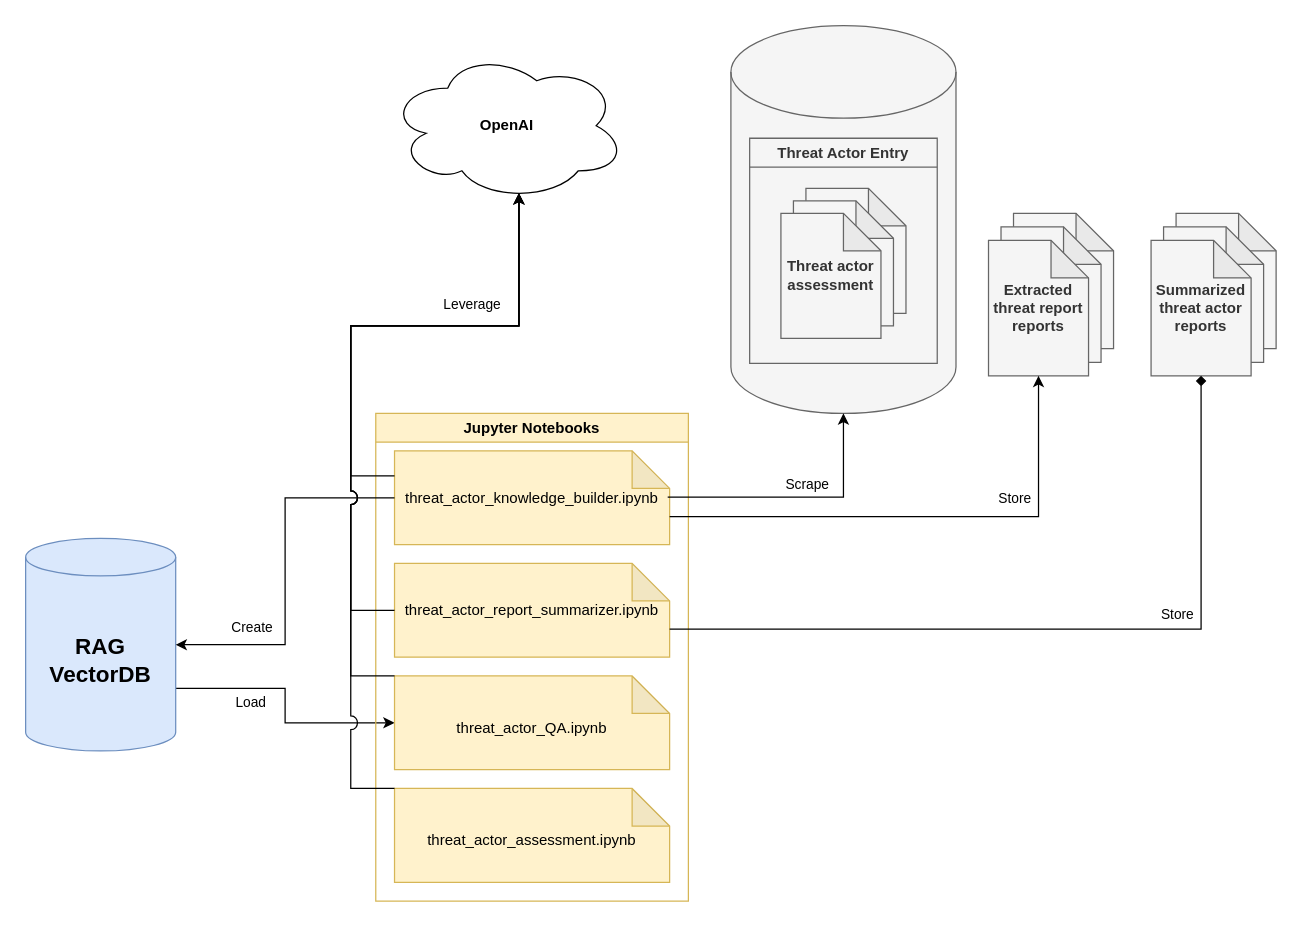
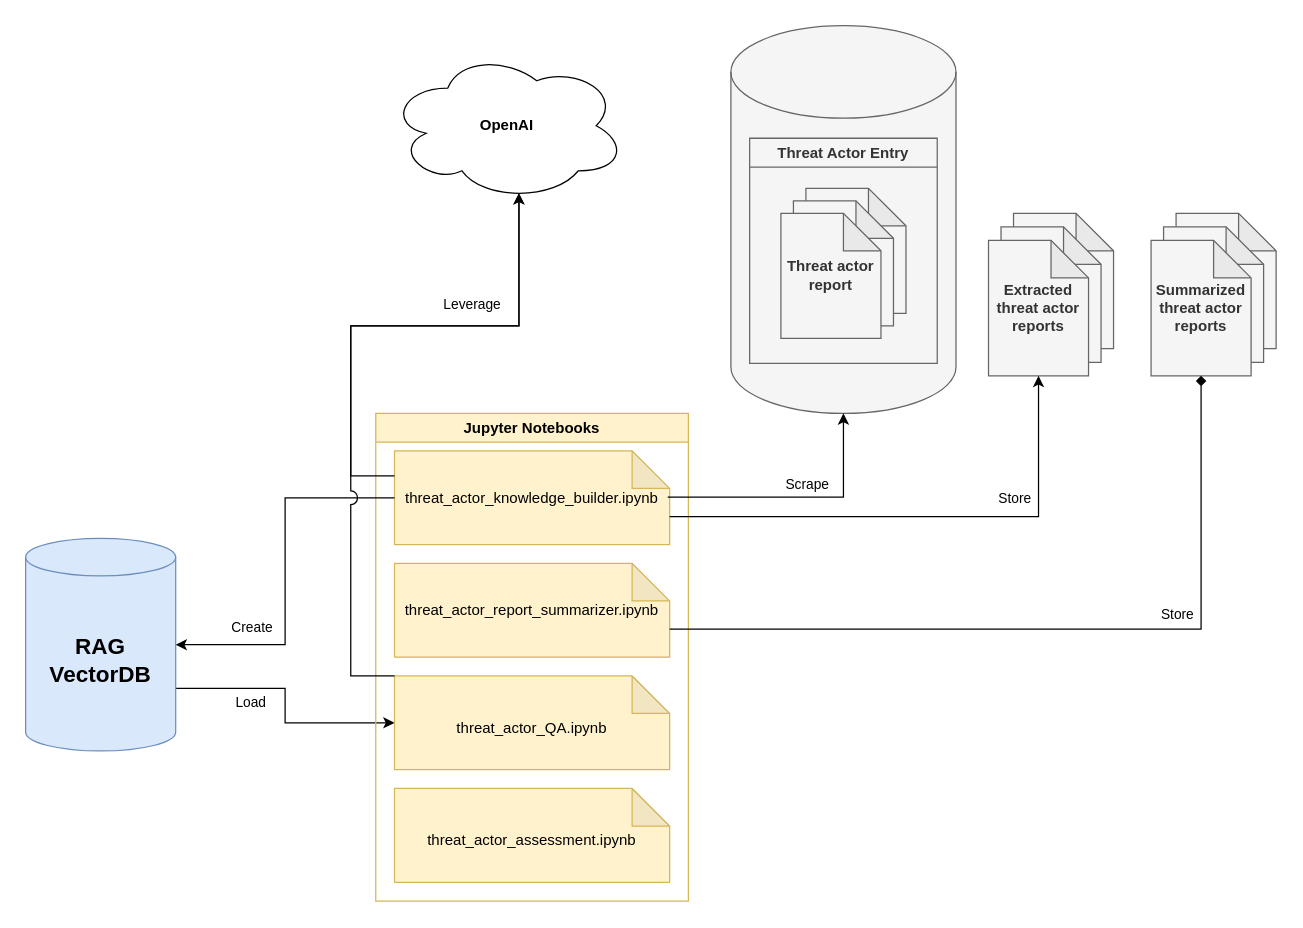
(831, 276) -> (831, 276)
(1038, 308) -> (1038, 308)
(373, 610) -> none
(351, 751) -> none
